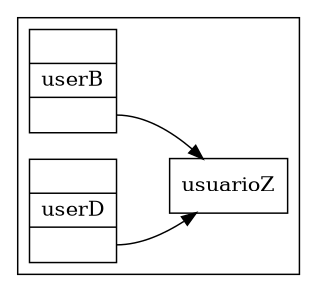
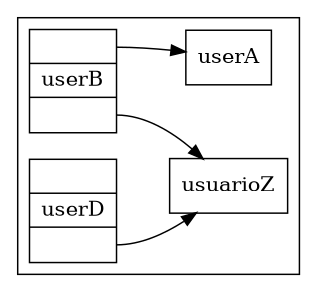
none -> (229, 58)
